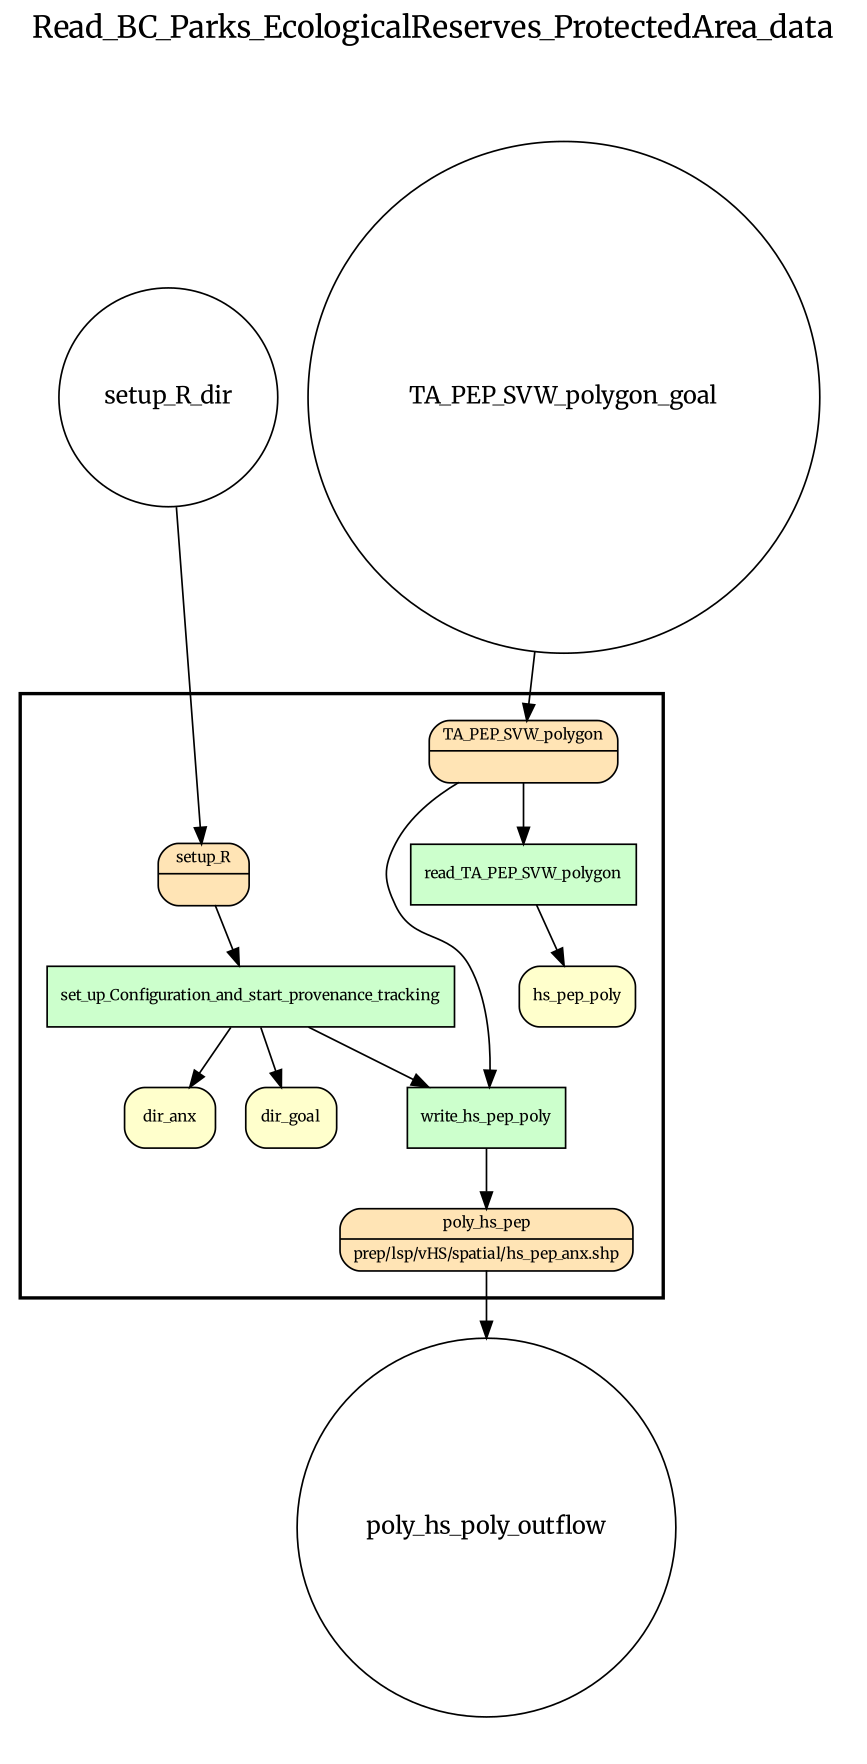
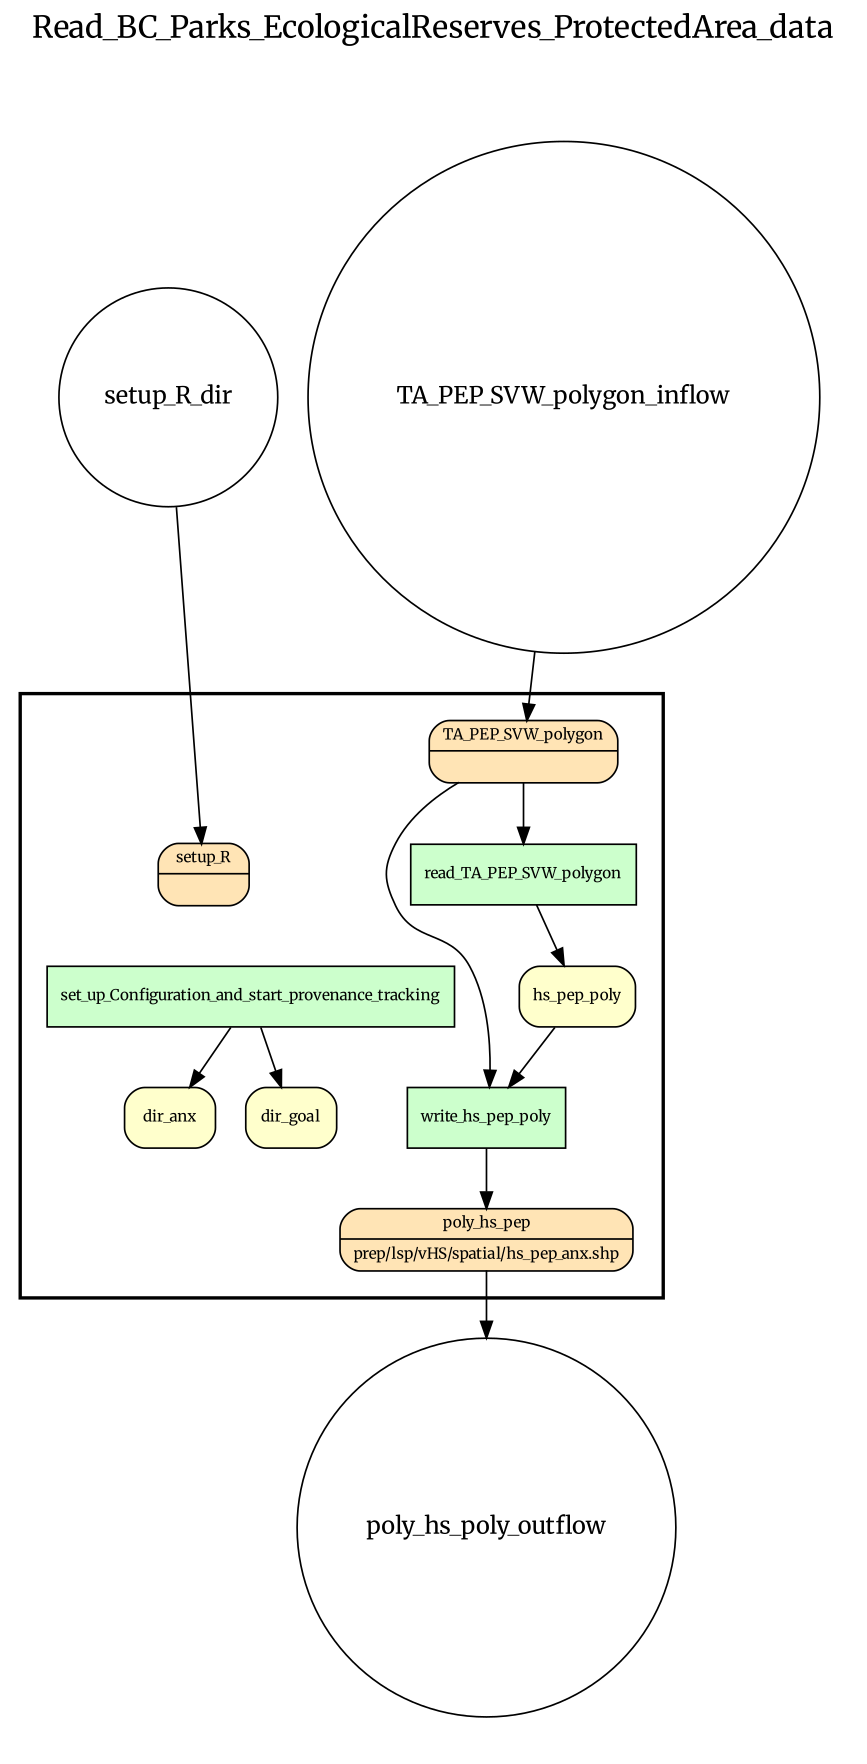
(564, 397) -> (564, 397)
(224, 927) -> none
(361, 1053) -> (537, 1051)
